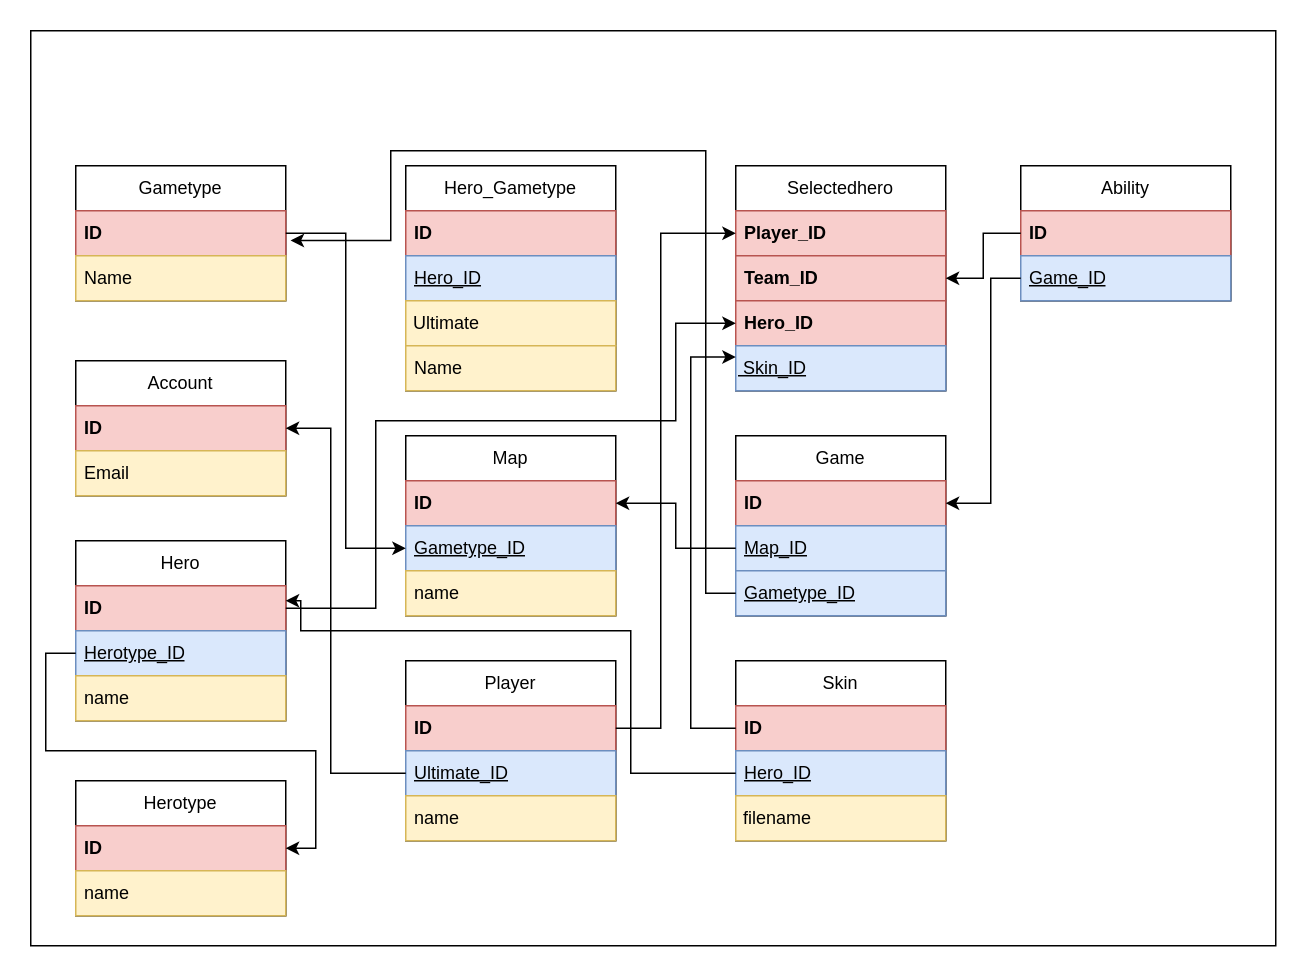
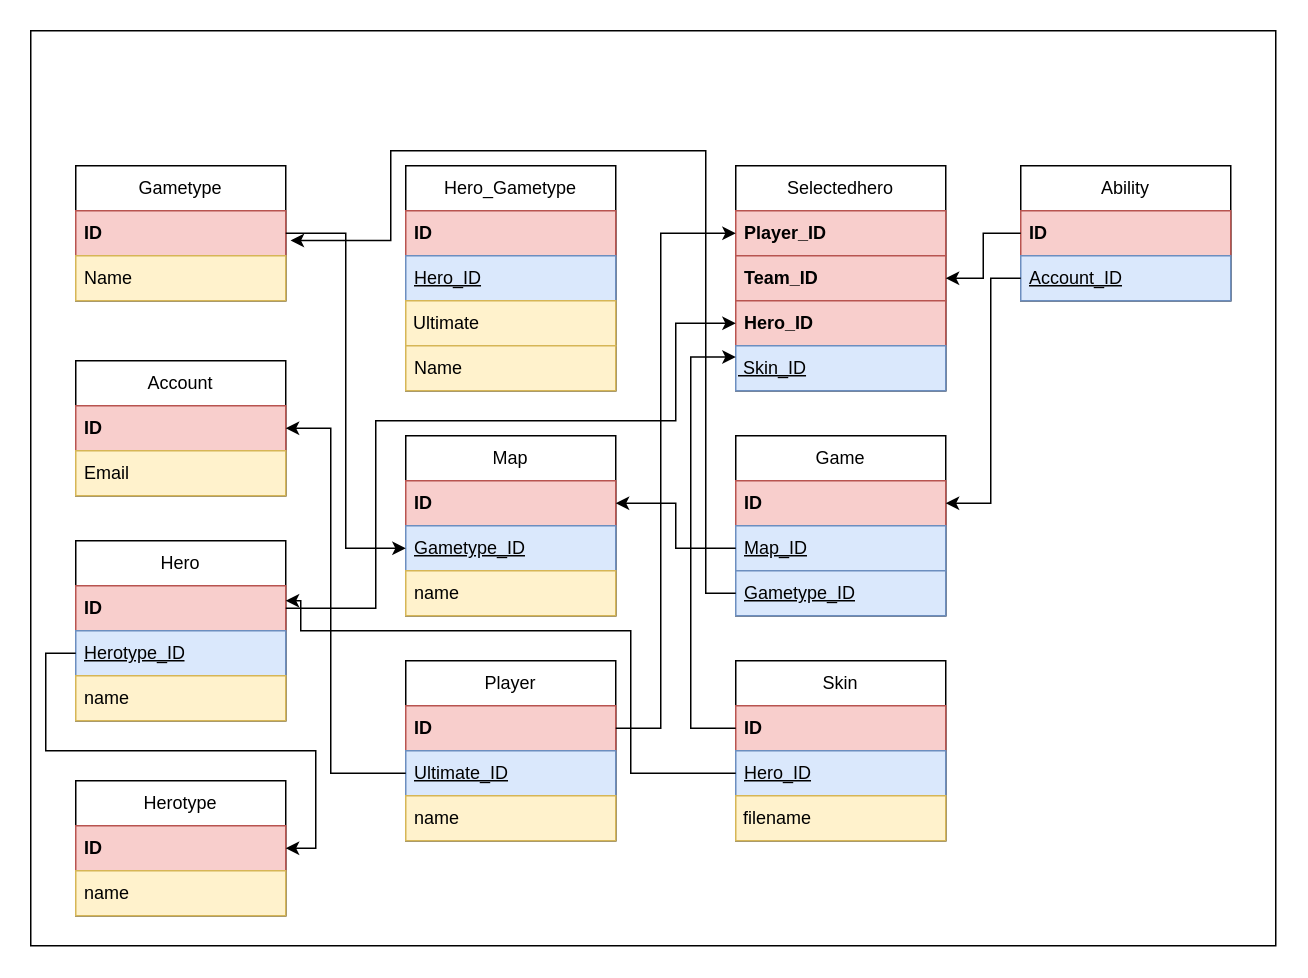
(1065, 278) -> (1080, 278)
